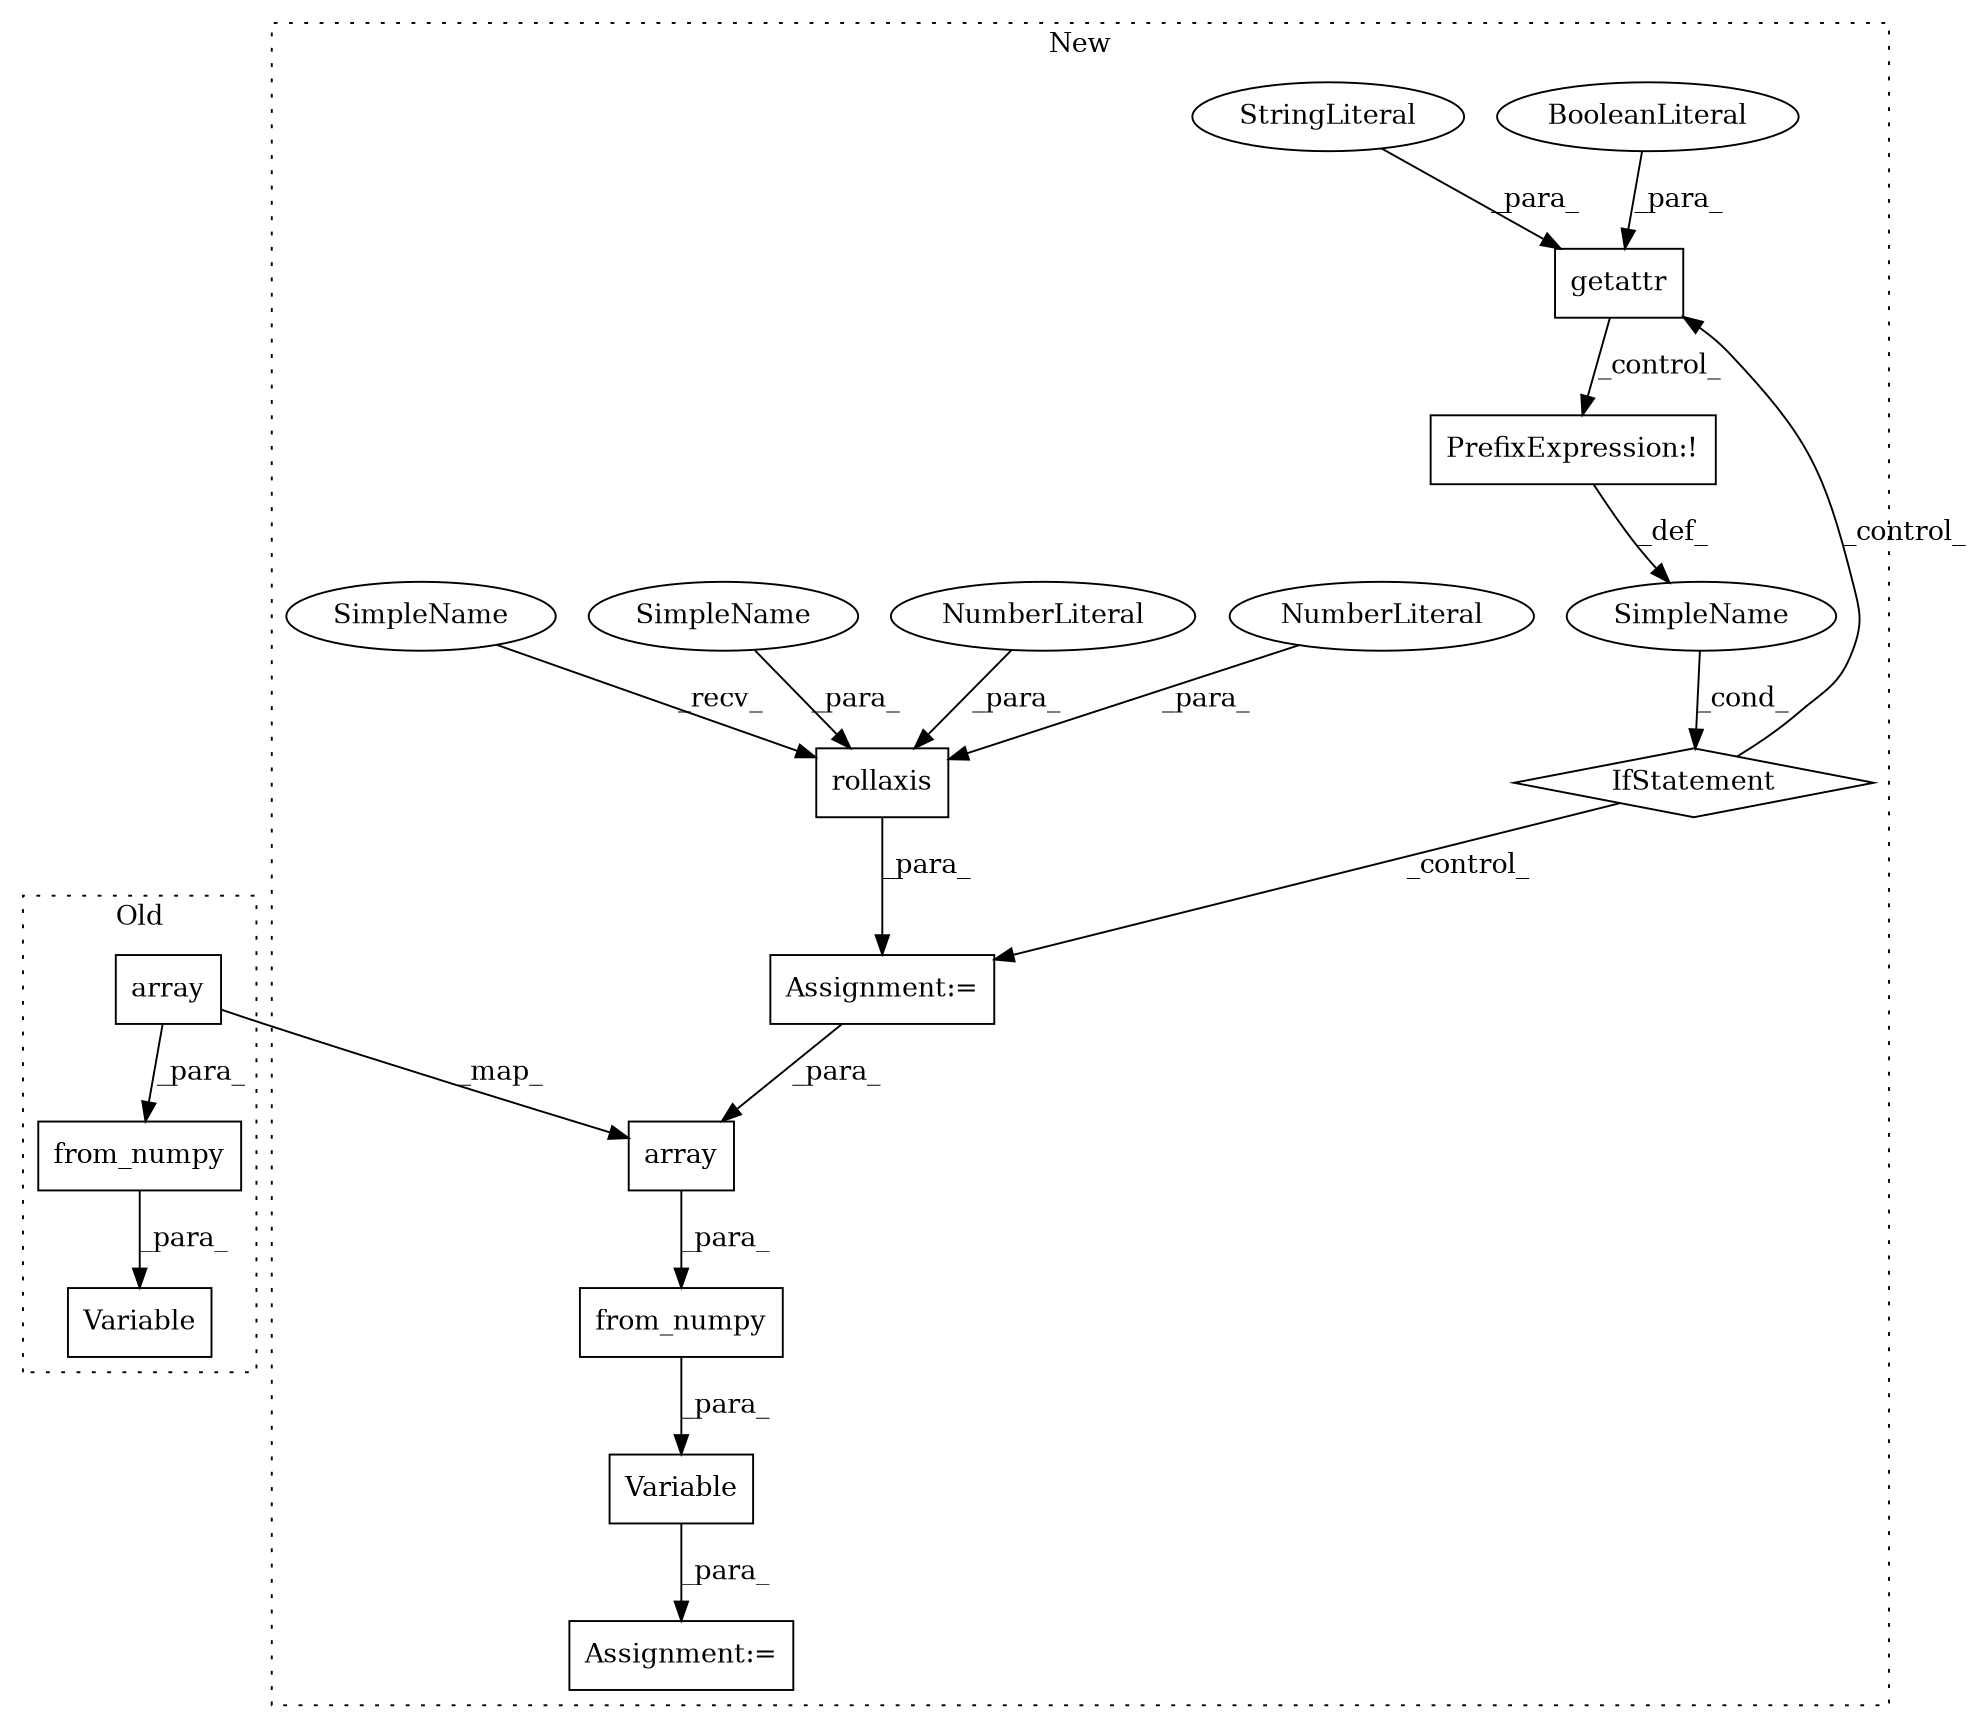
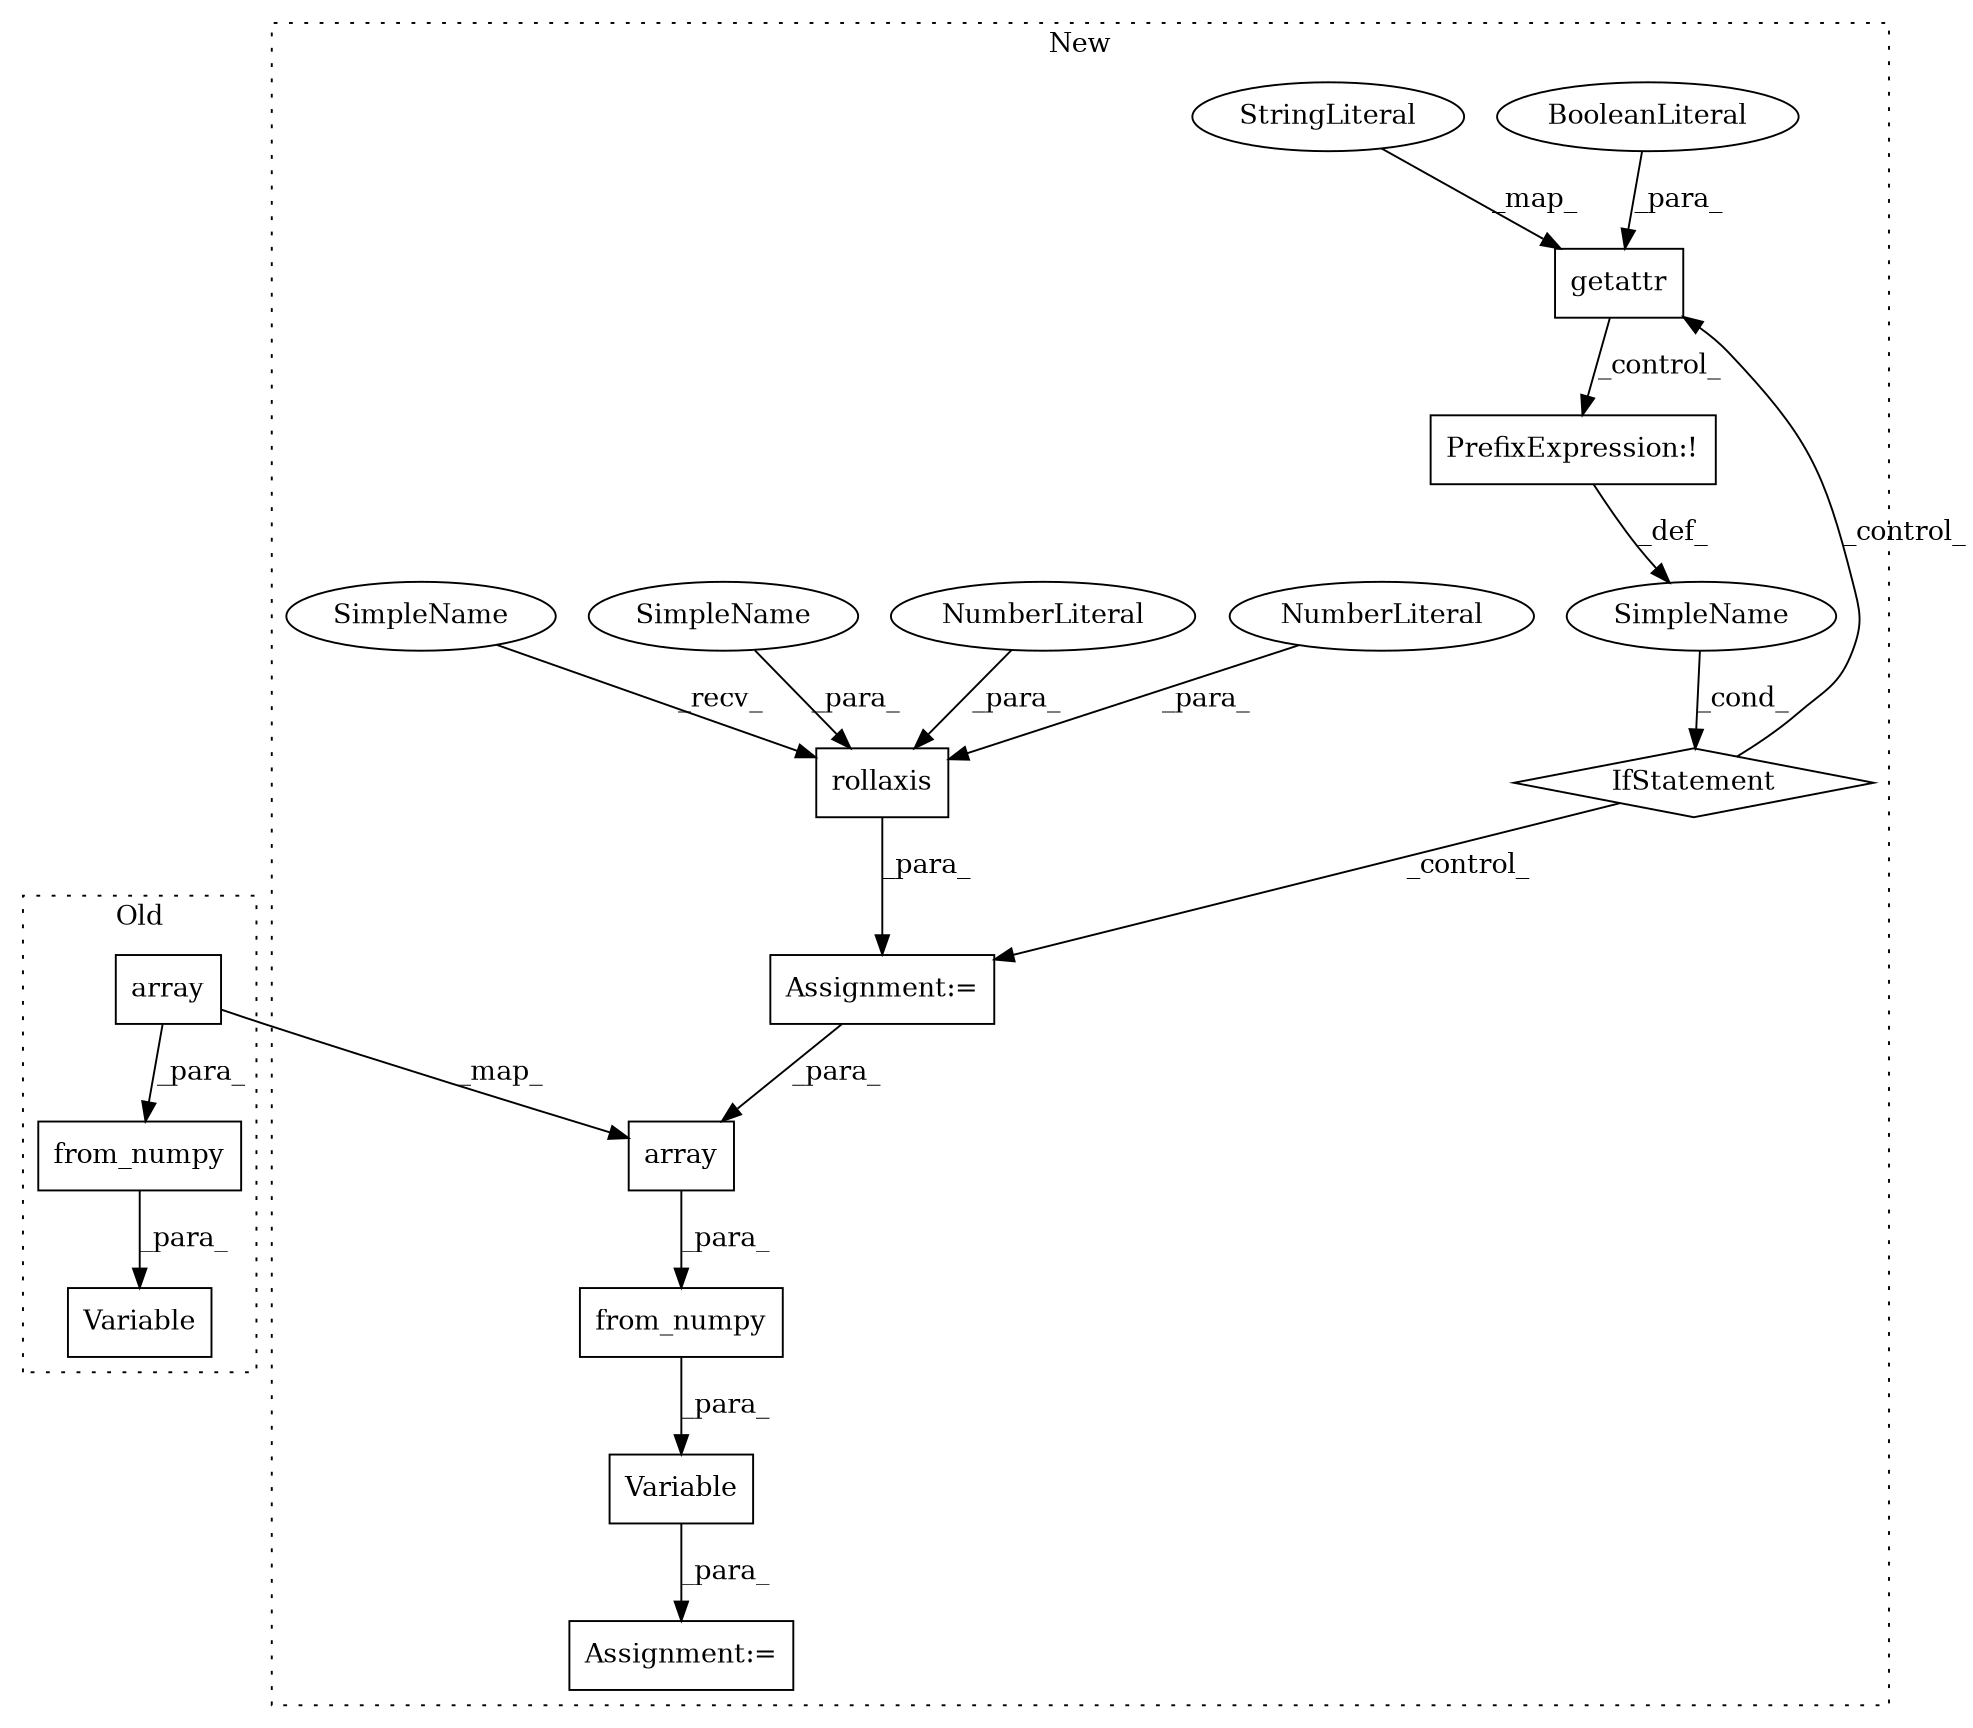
(1535, 200) -> (1535, 200)
